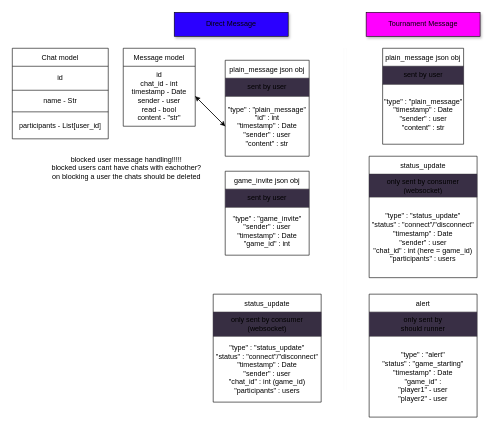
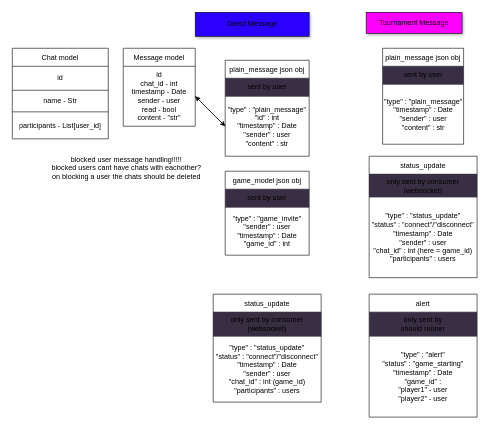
(231, 24) -> (252, 24)
(423, 24) -> (414, 23)
(267, 181) -> (267, 181)
